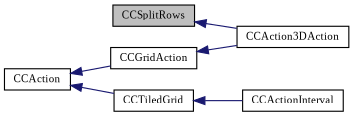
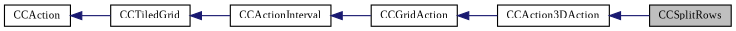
(221, 26) -> (635, 16)
(96, 69) -> (357, 16)
